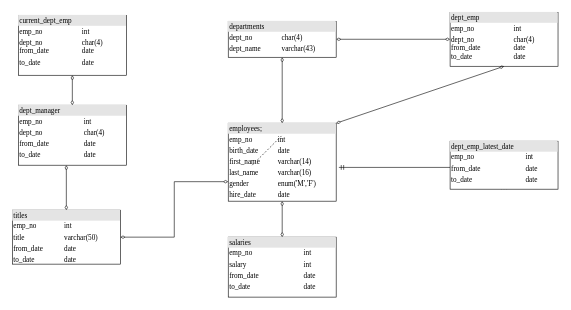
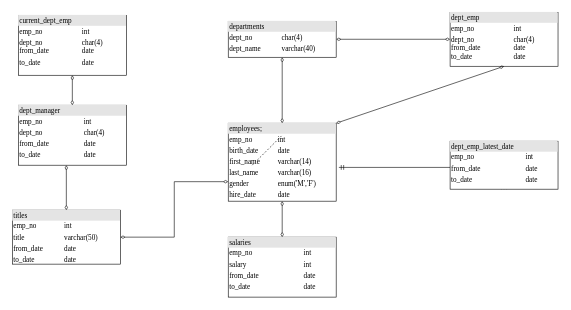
(269, 34) -> (269, 34)
